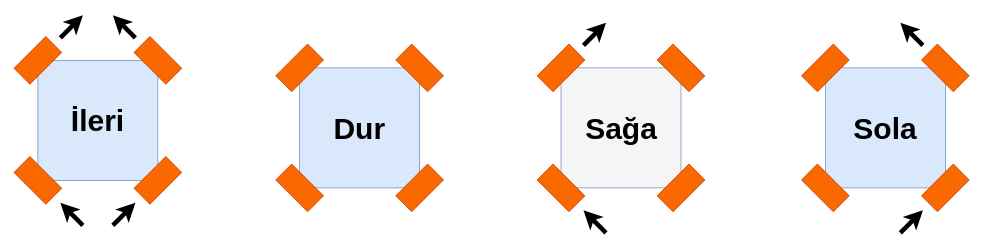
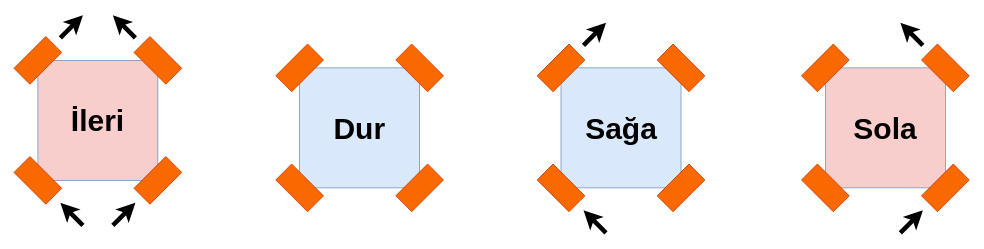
(98, 120) -> (98, 120)
(621, 128) -> (621, 128)
(885, 128) -> (885, 128)
